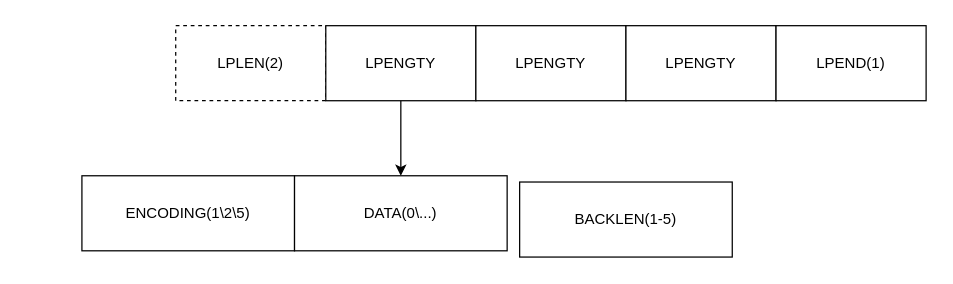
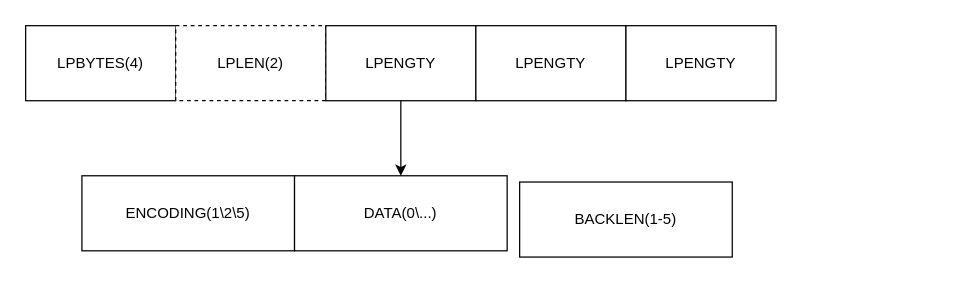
none -> (101, 63)
(851, 63) -> none
